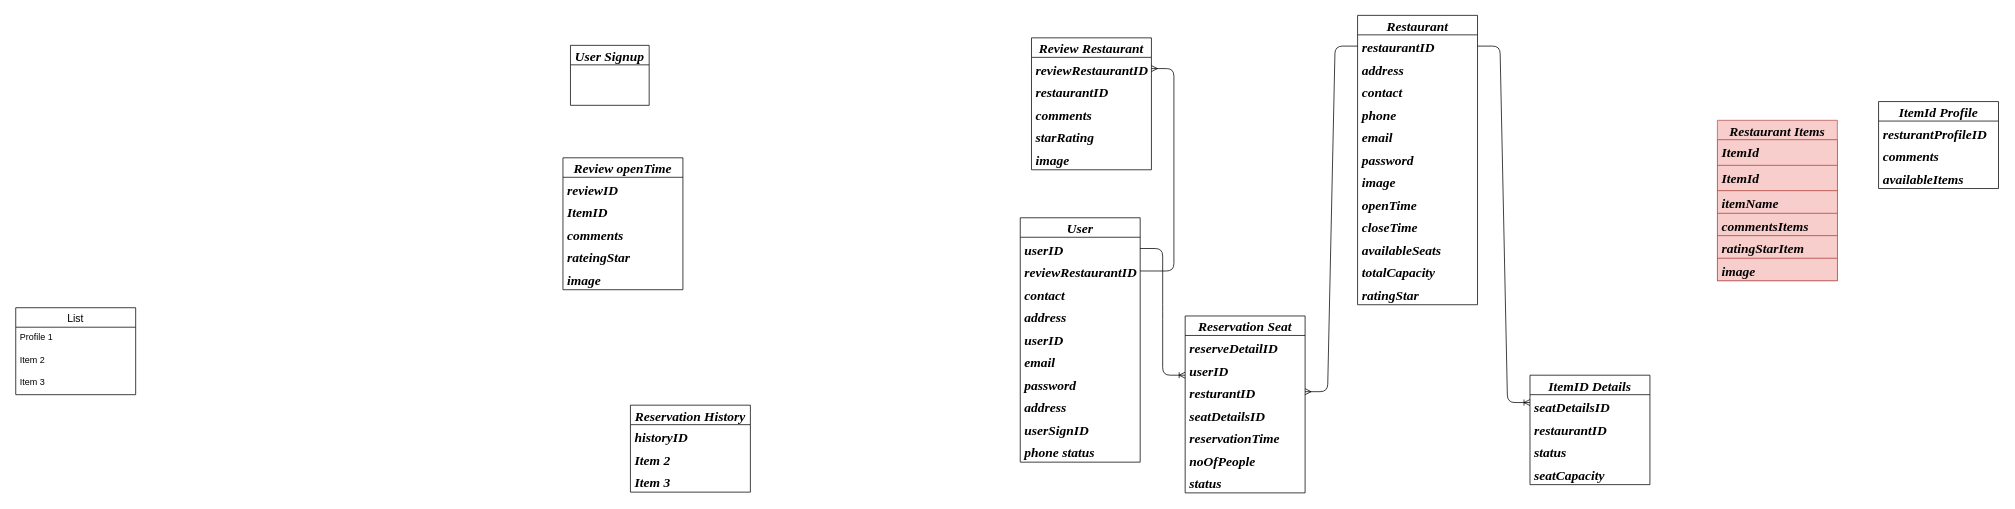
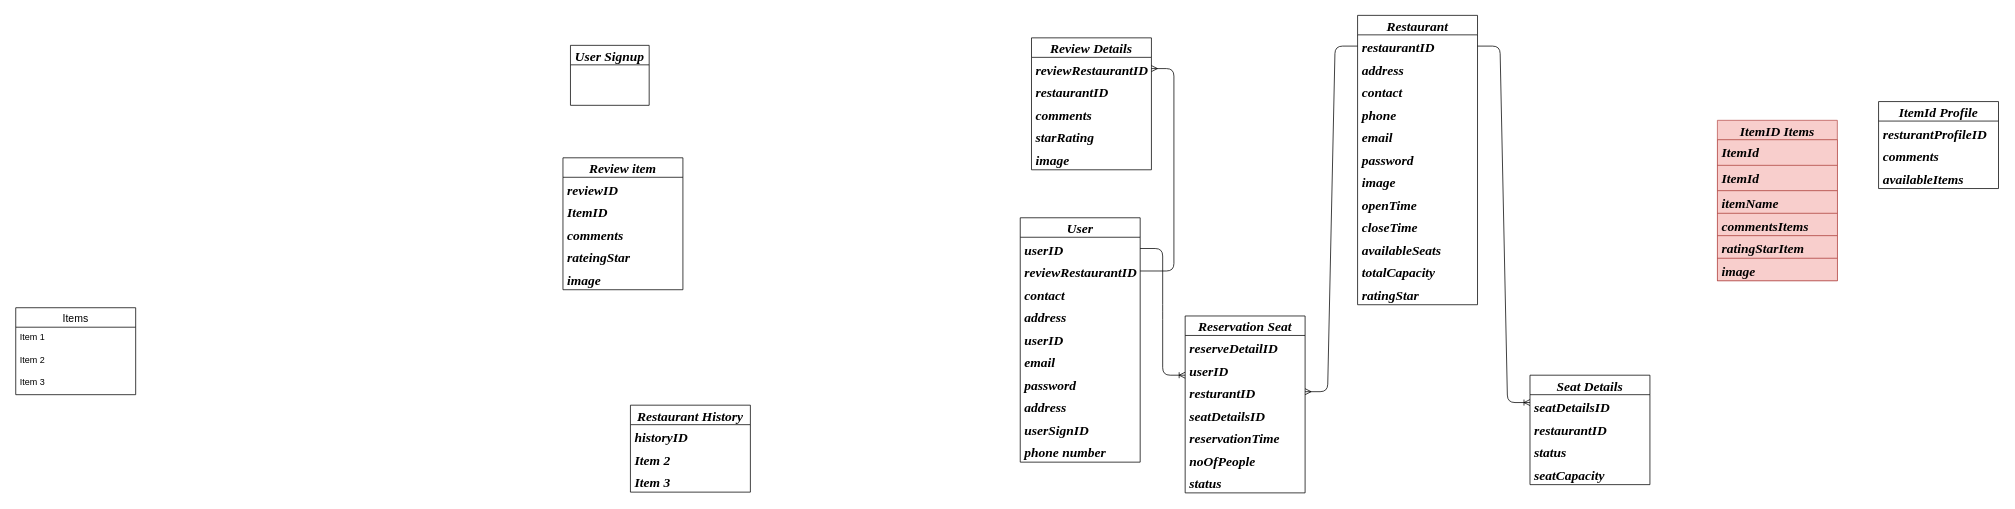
(1091, 49) -> (1091, 49)
(1778, 131) -> (1778, 131)
(623, 169) -> (623, 169)
(75, 318) -> (75, 318)
(39, 338) -> (33, 338)
(1590, 386) -> (1590, 386)
(690, 416) -> (690, 416)
(1068, 453) -> (1068, 453)
